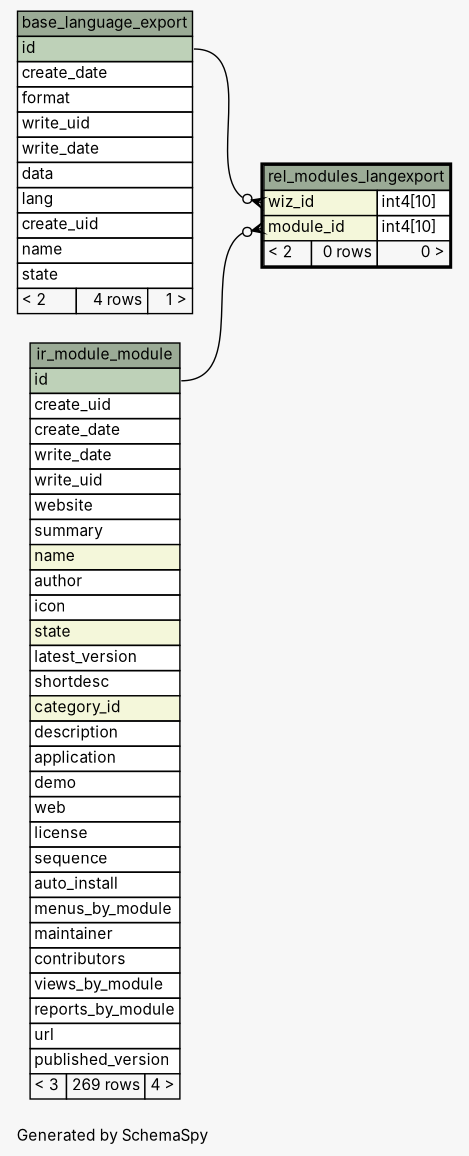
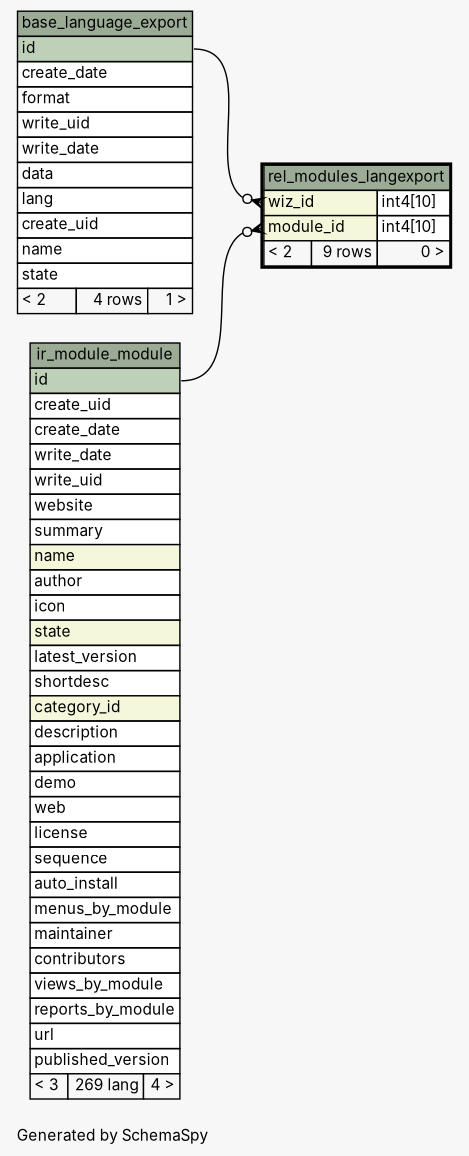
(348, 253) -> (348, 253)
(106, 1086) -> (107, 1086)
